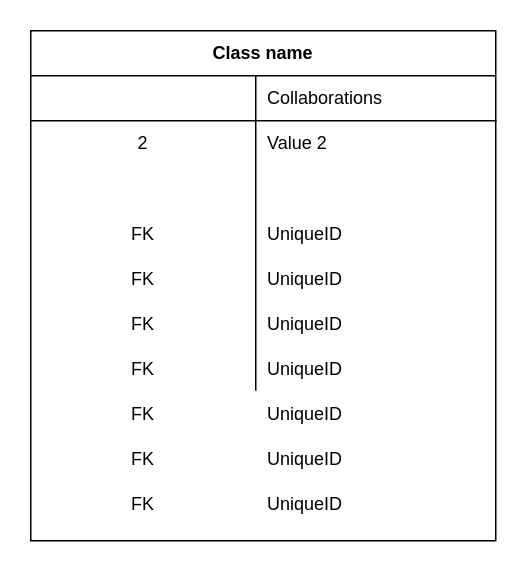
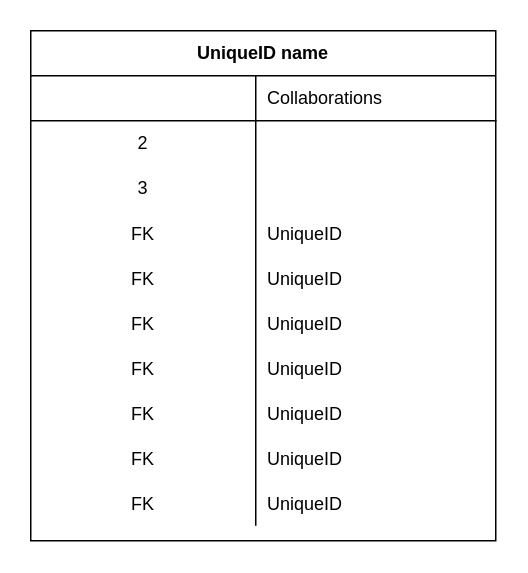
(263, 53) -> (263, 53)
(376, 143) -> none
none -> (143, 188)
